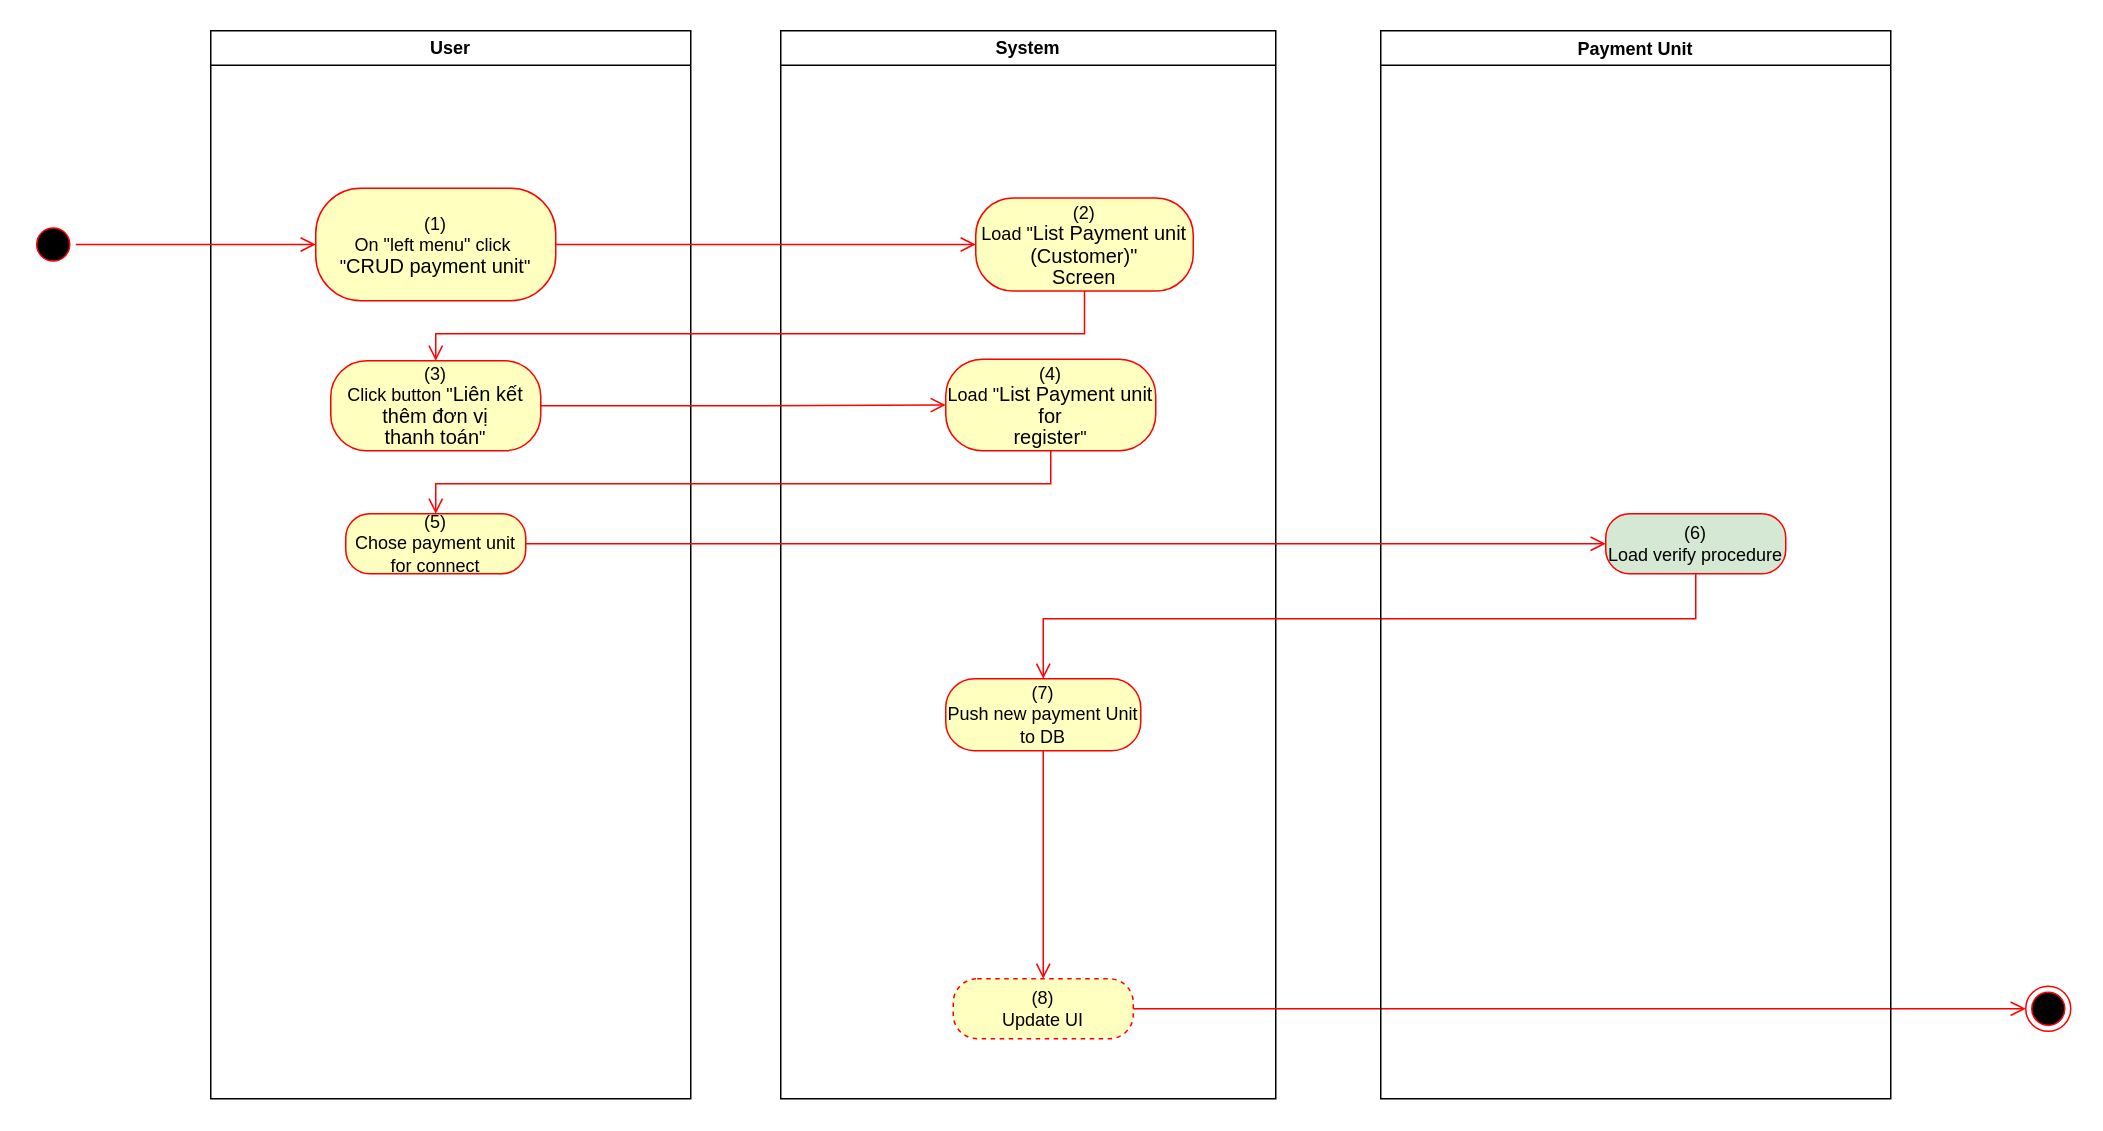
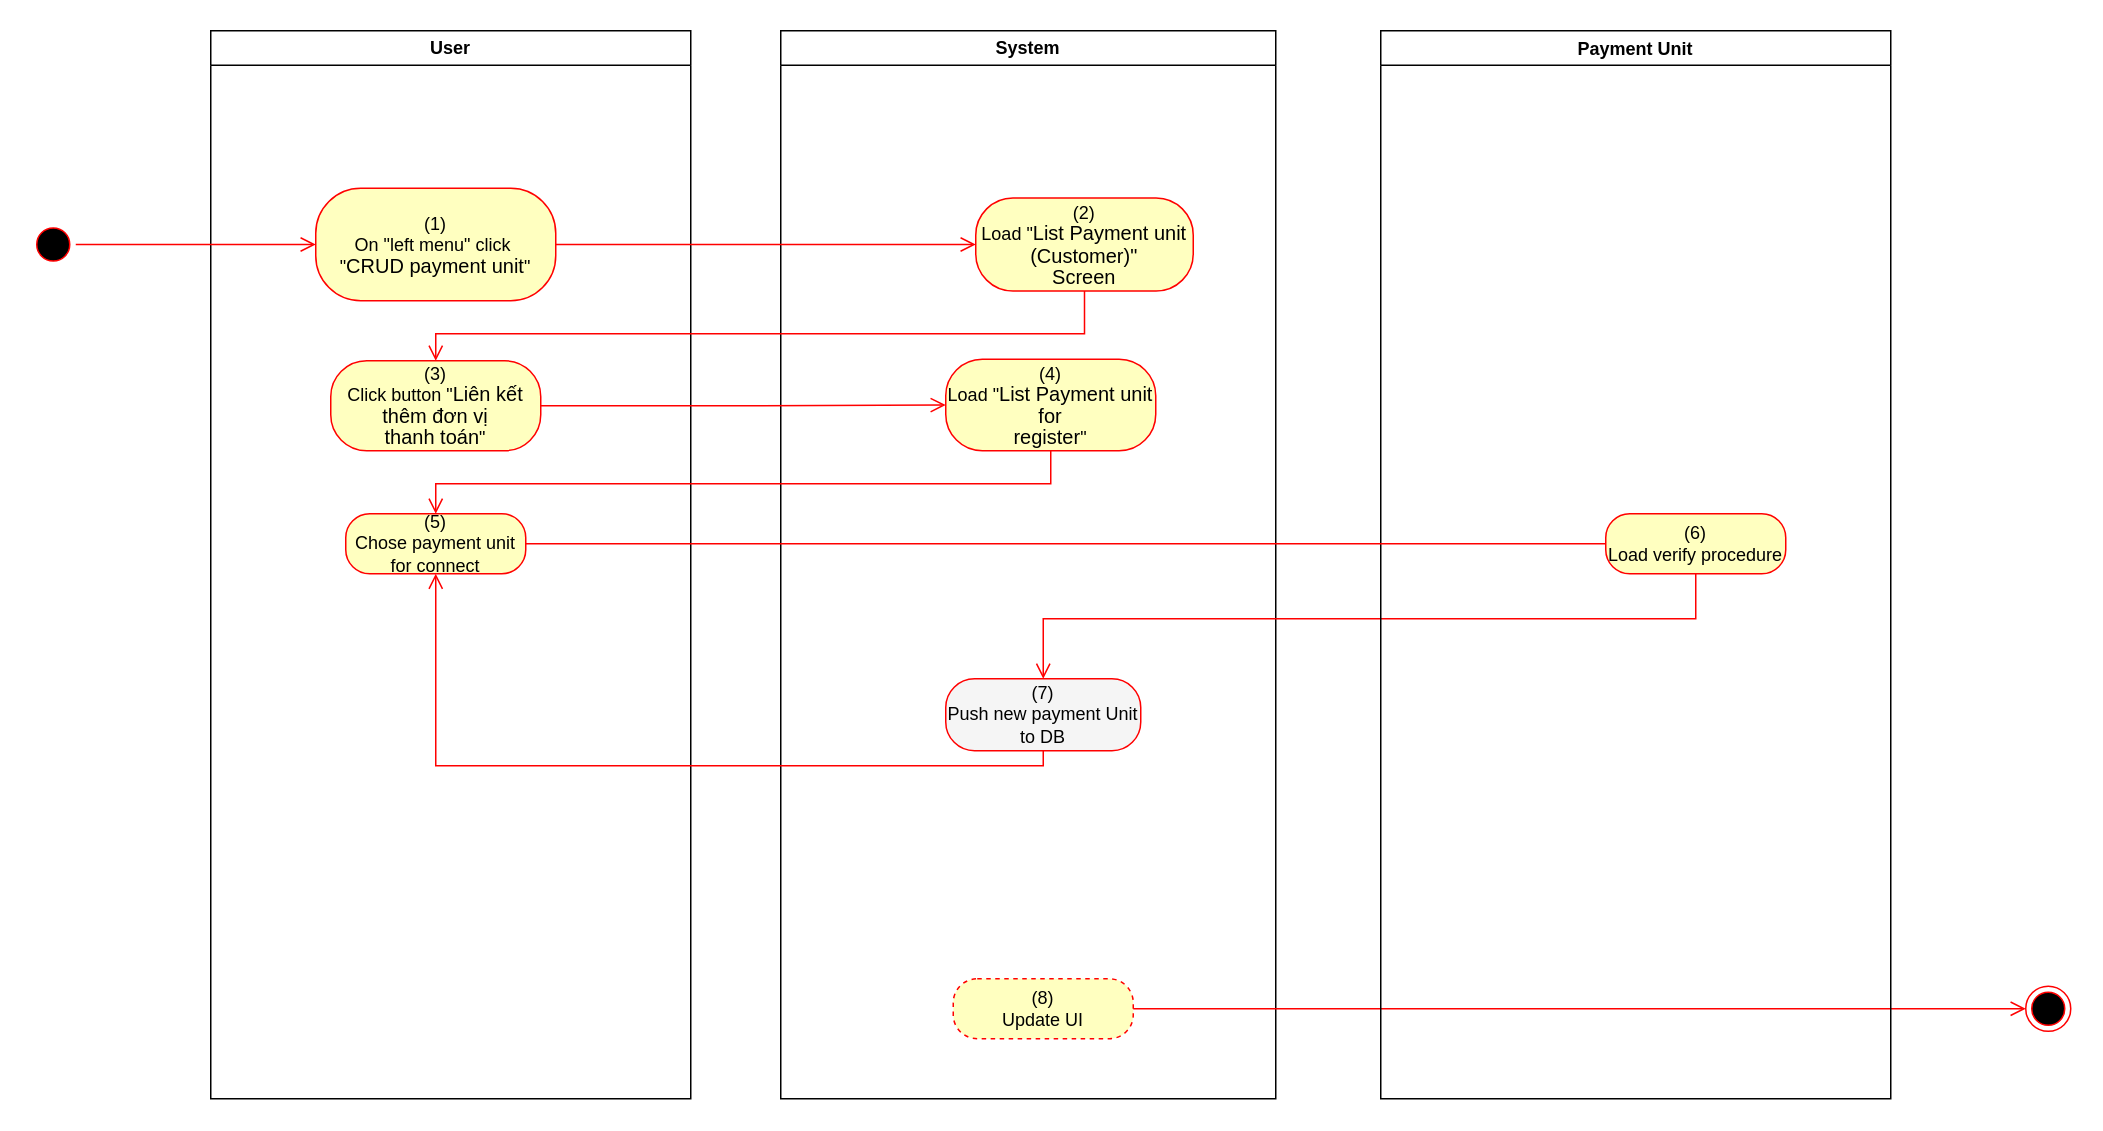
(1598, 544) -> (1599, 544)
(1696, 544) -> (1696, 544)
(1043, 715) -> (1043, 715)
(1043, 869) -> (647, 766)
